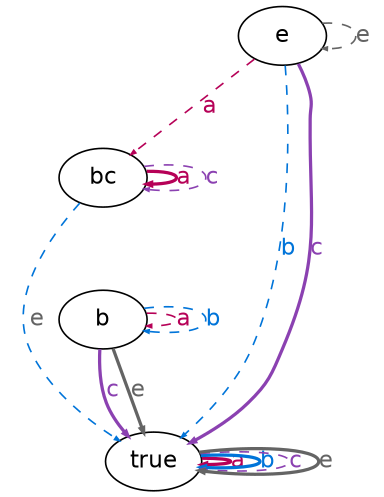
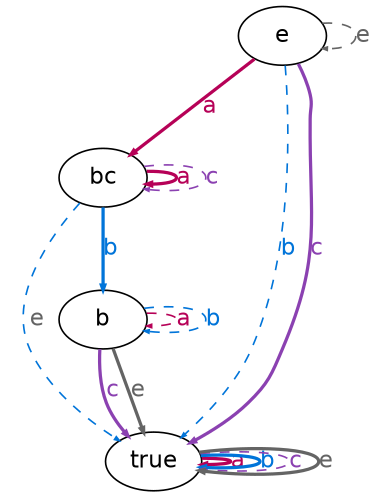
(195, 105) -> (195, 105)
none -> (103, 246)
